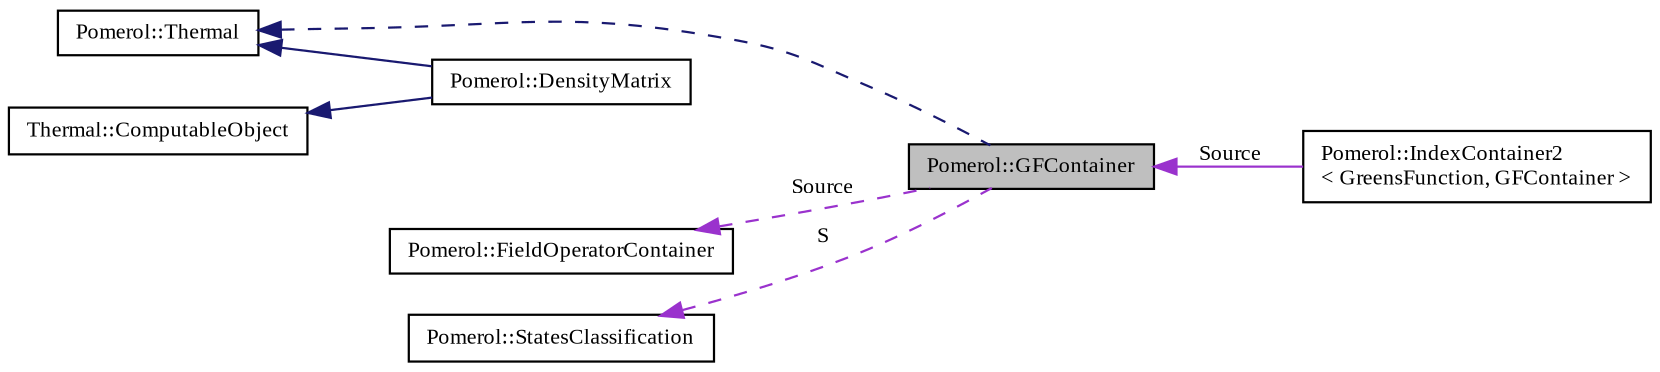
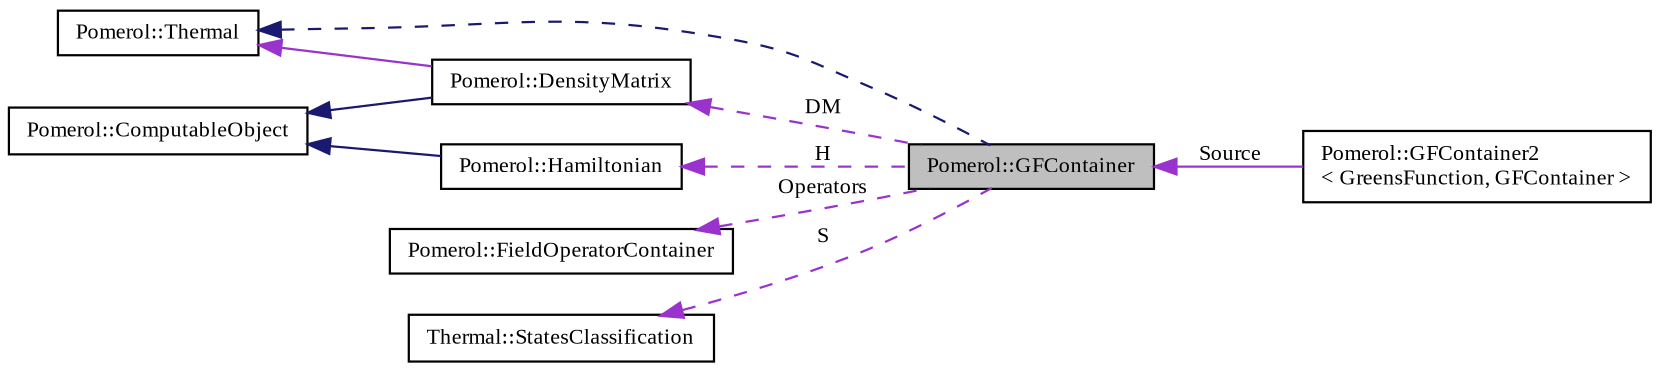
(357, 57) -> (357, 57)
none -> (816, 126)
(158, 131) -> (158, 131)
none -> (561, 167)
(1477, 167) -> (1477, 167)
(821, 188) -> (821, 188)
(561, 338) -> (561, 338)
